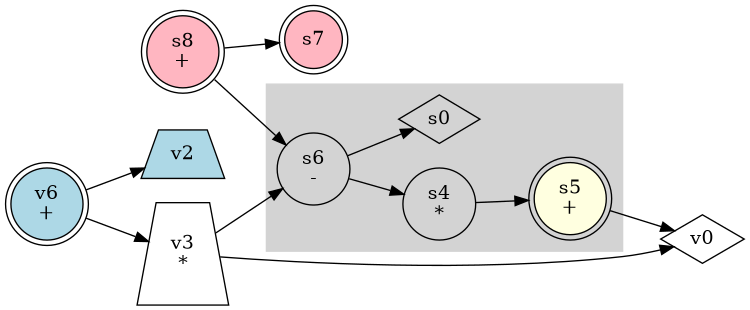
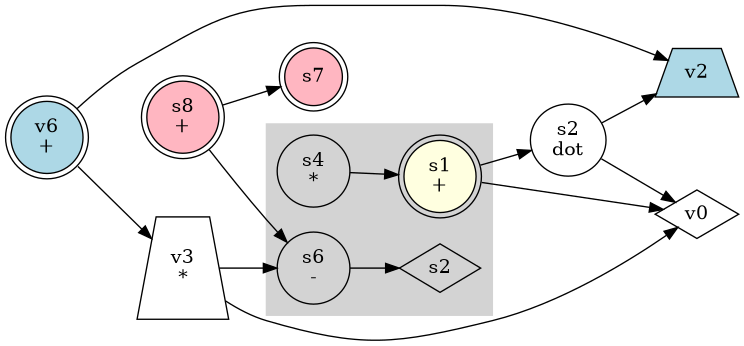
(439, 119) -> (440, 268)
none -> (568, 140)
(370, 185) -> none
(570, 199) -> (440, 176)
